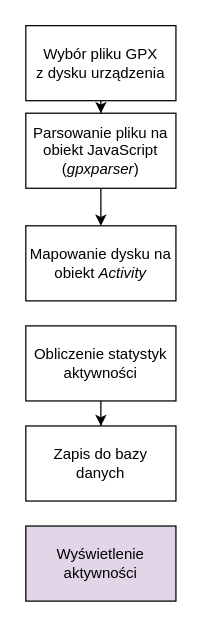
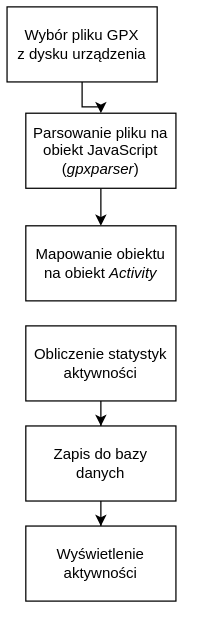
(101, 63) -> (82, 44)
(101, 263) -> (101, 263)
none -> (101, 518)
(101, 563) -> (101, 563)
